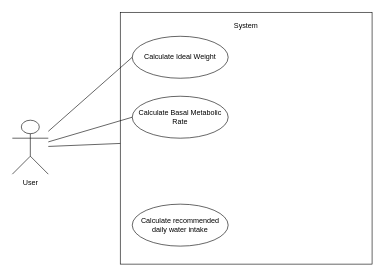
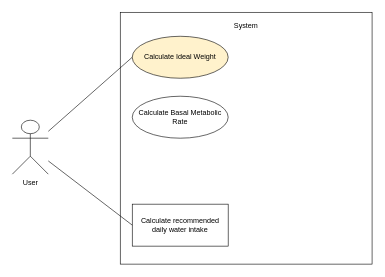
(180, 57) -> (180, 57)
(90, 130) -> none
(84, 145) -> (90, 193)
(180, 225) -> (180, 225)
